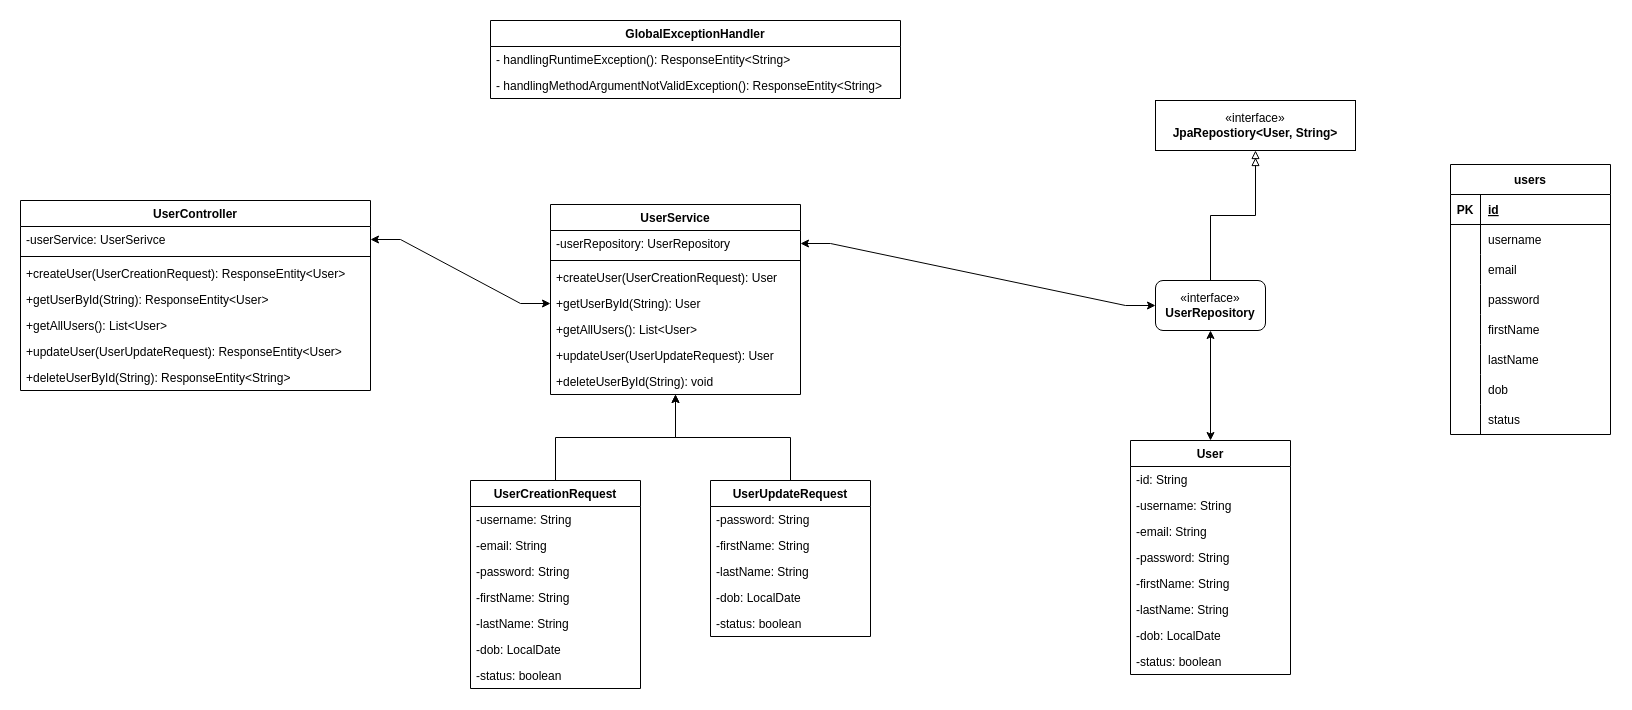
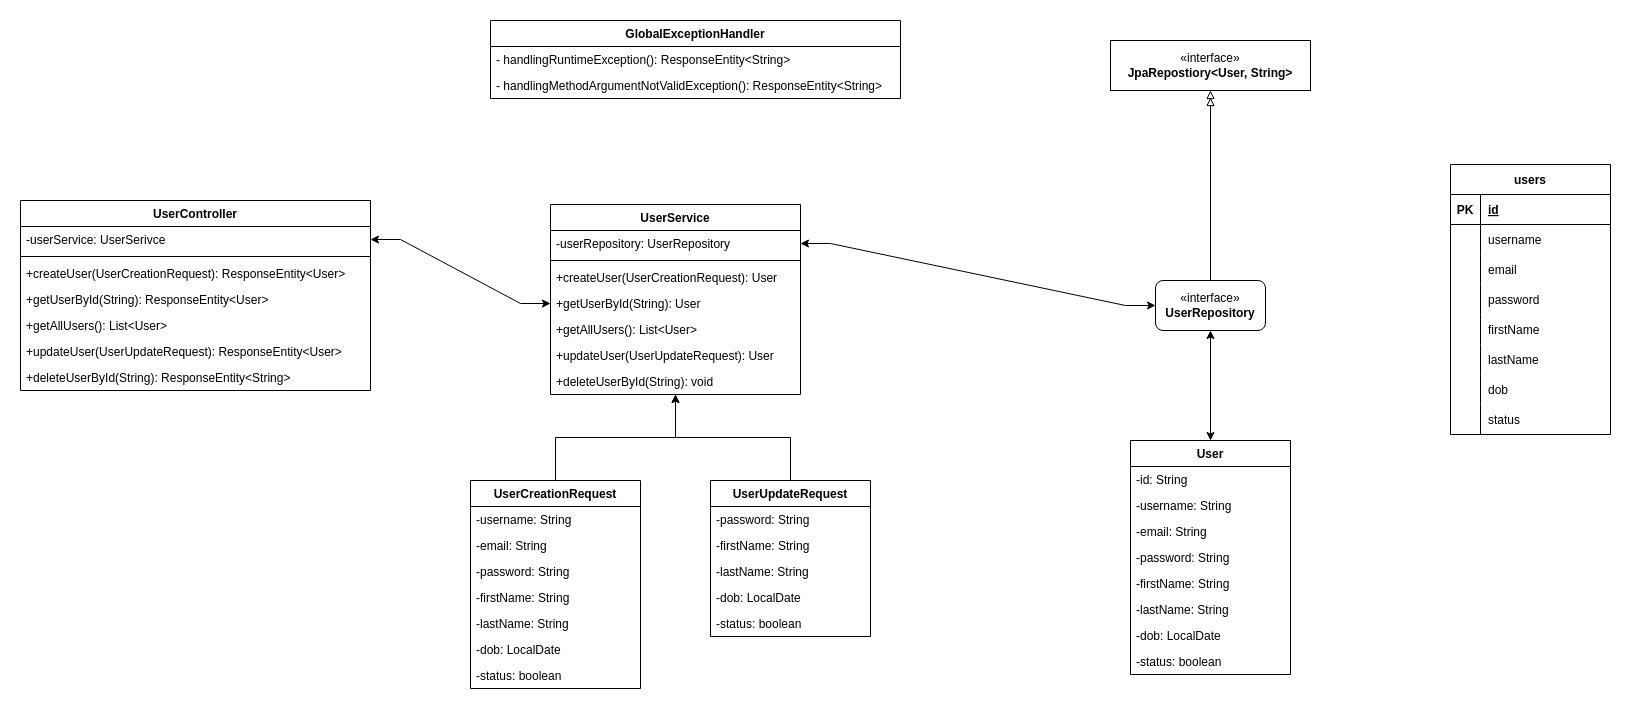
(1256, 126) -> (1211, 66)
